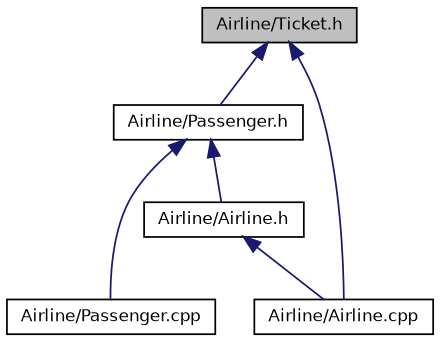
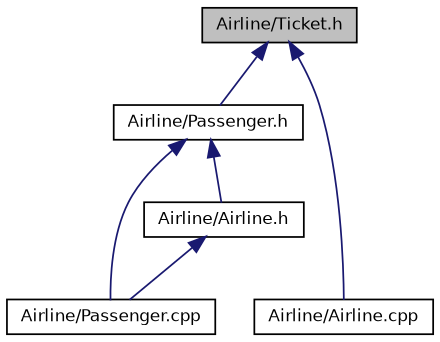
(291, 273) -> (161, 274)
